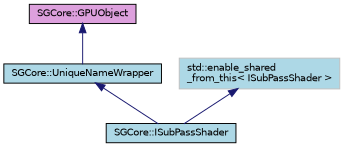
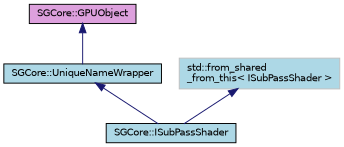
(260, 74) -> (260, 74)
